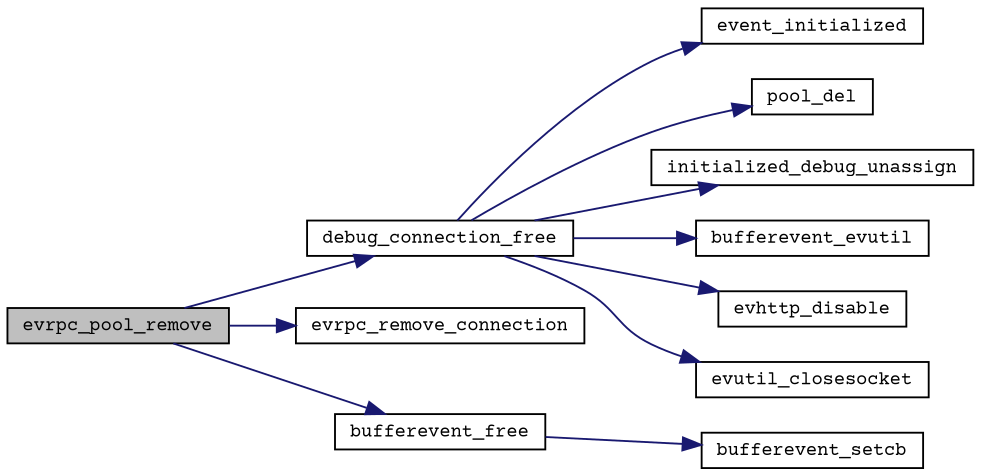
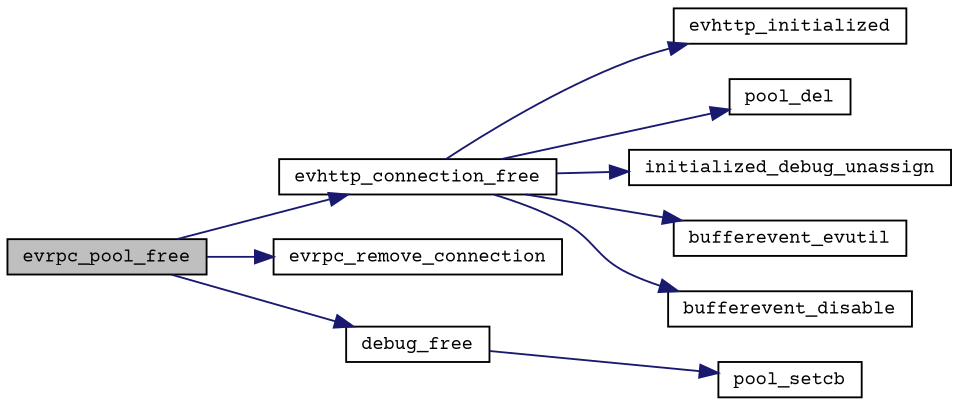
(812, 26) -> (790, 26)
(440, 238) -> (418, 177)
(812, 309) -> (790, 309)
(118, 326) -> (107, 257)
(812, 380) -> none
(440, 432) -> (418, 344)
(812, 450) -> (790, 380)
